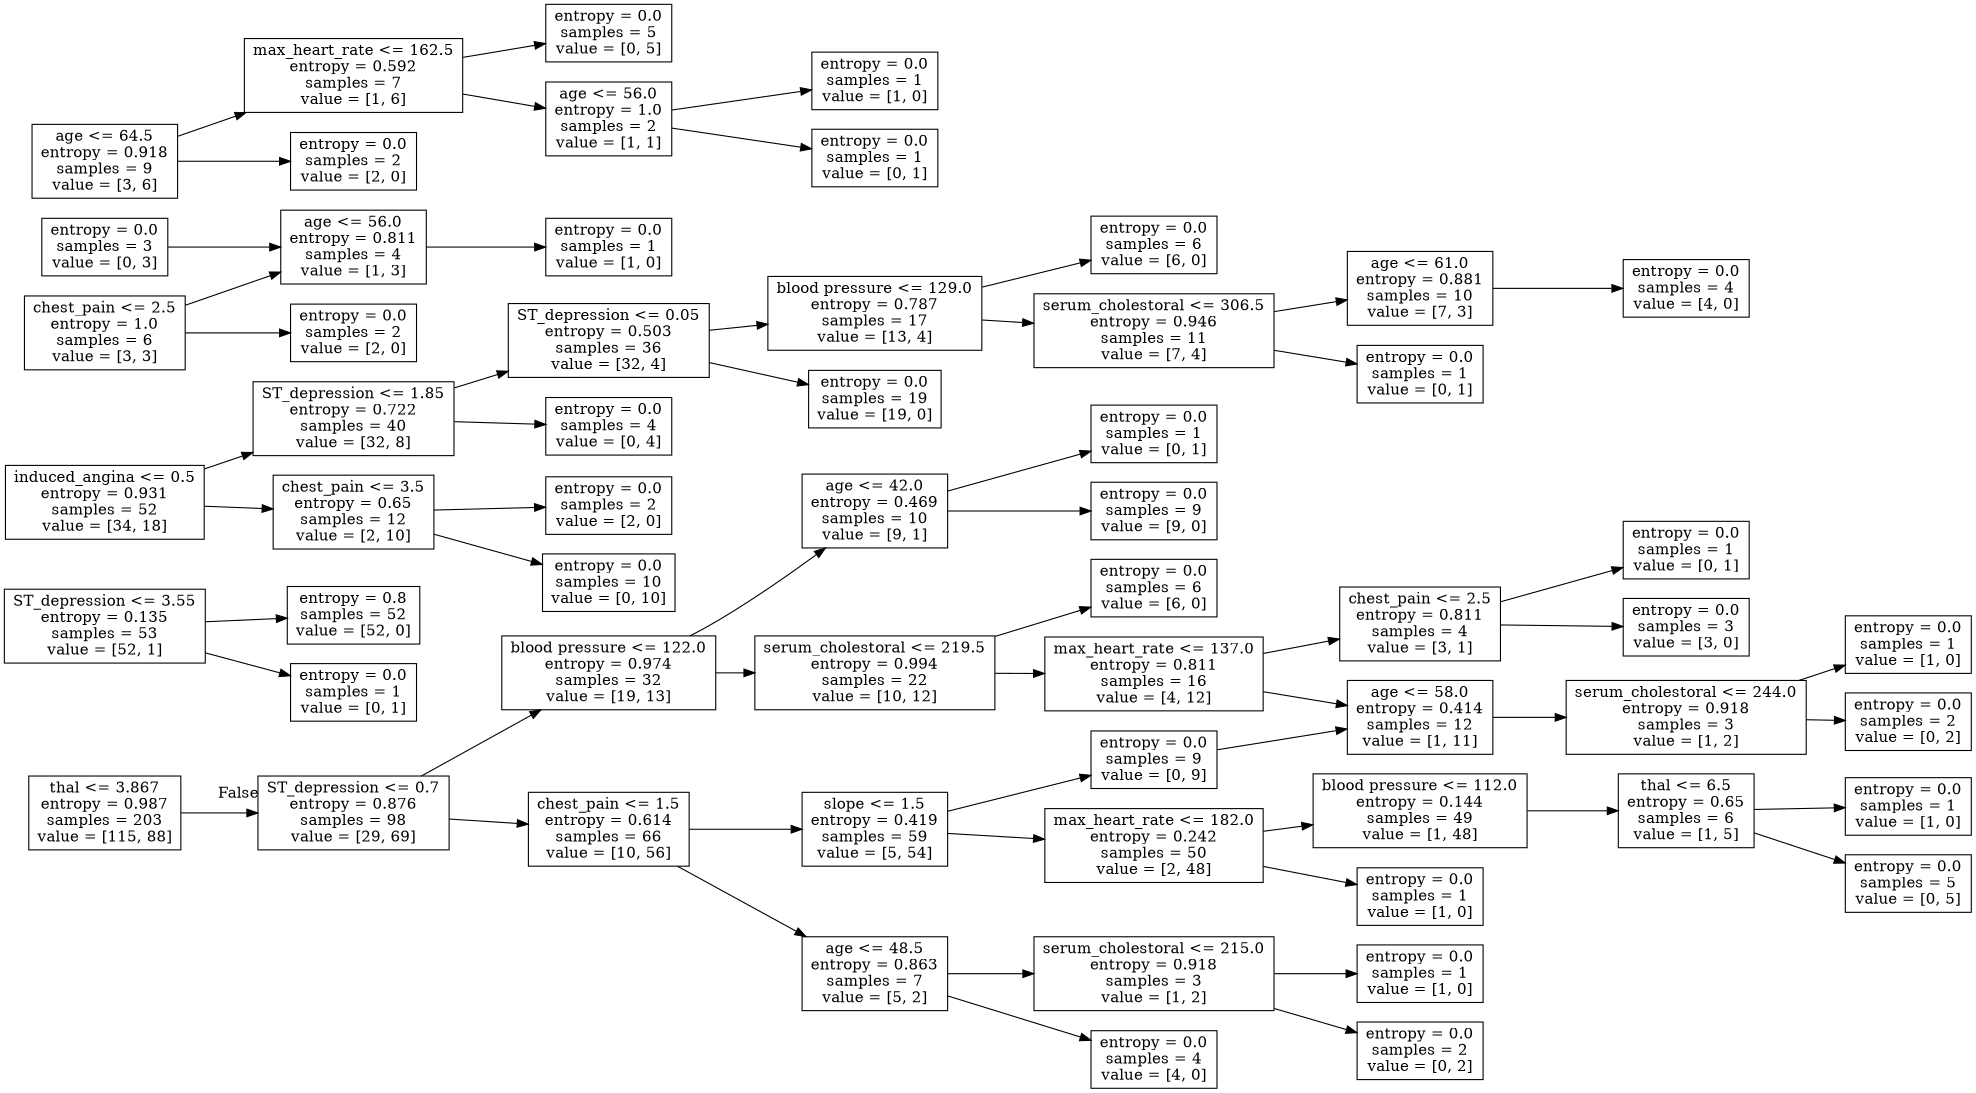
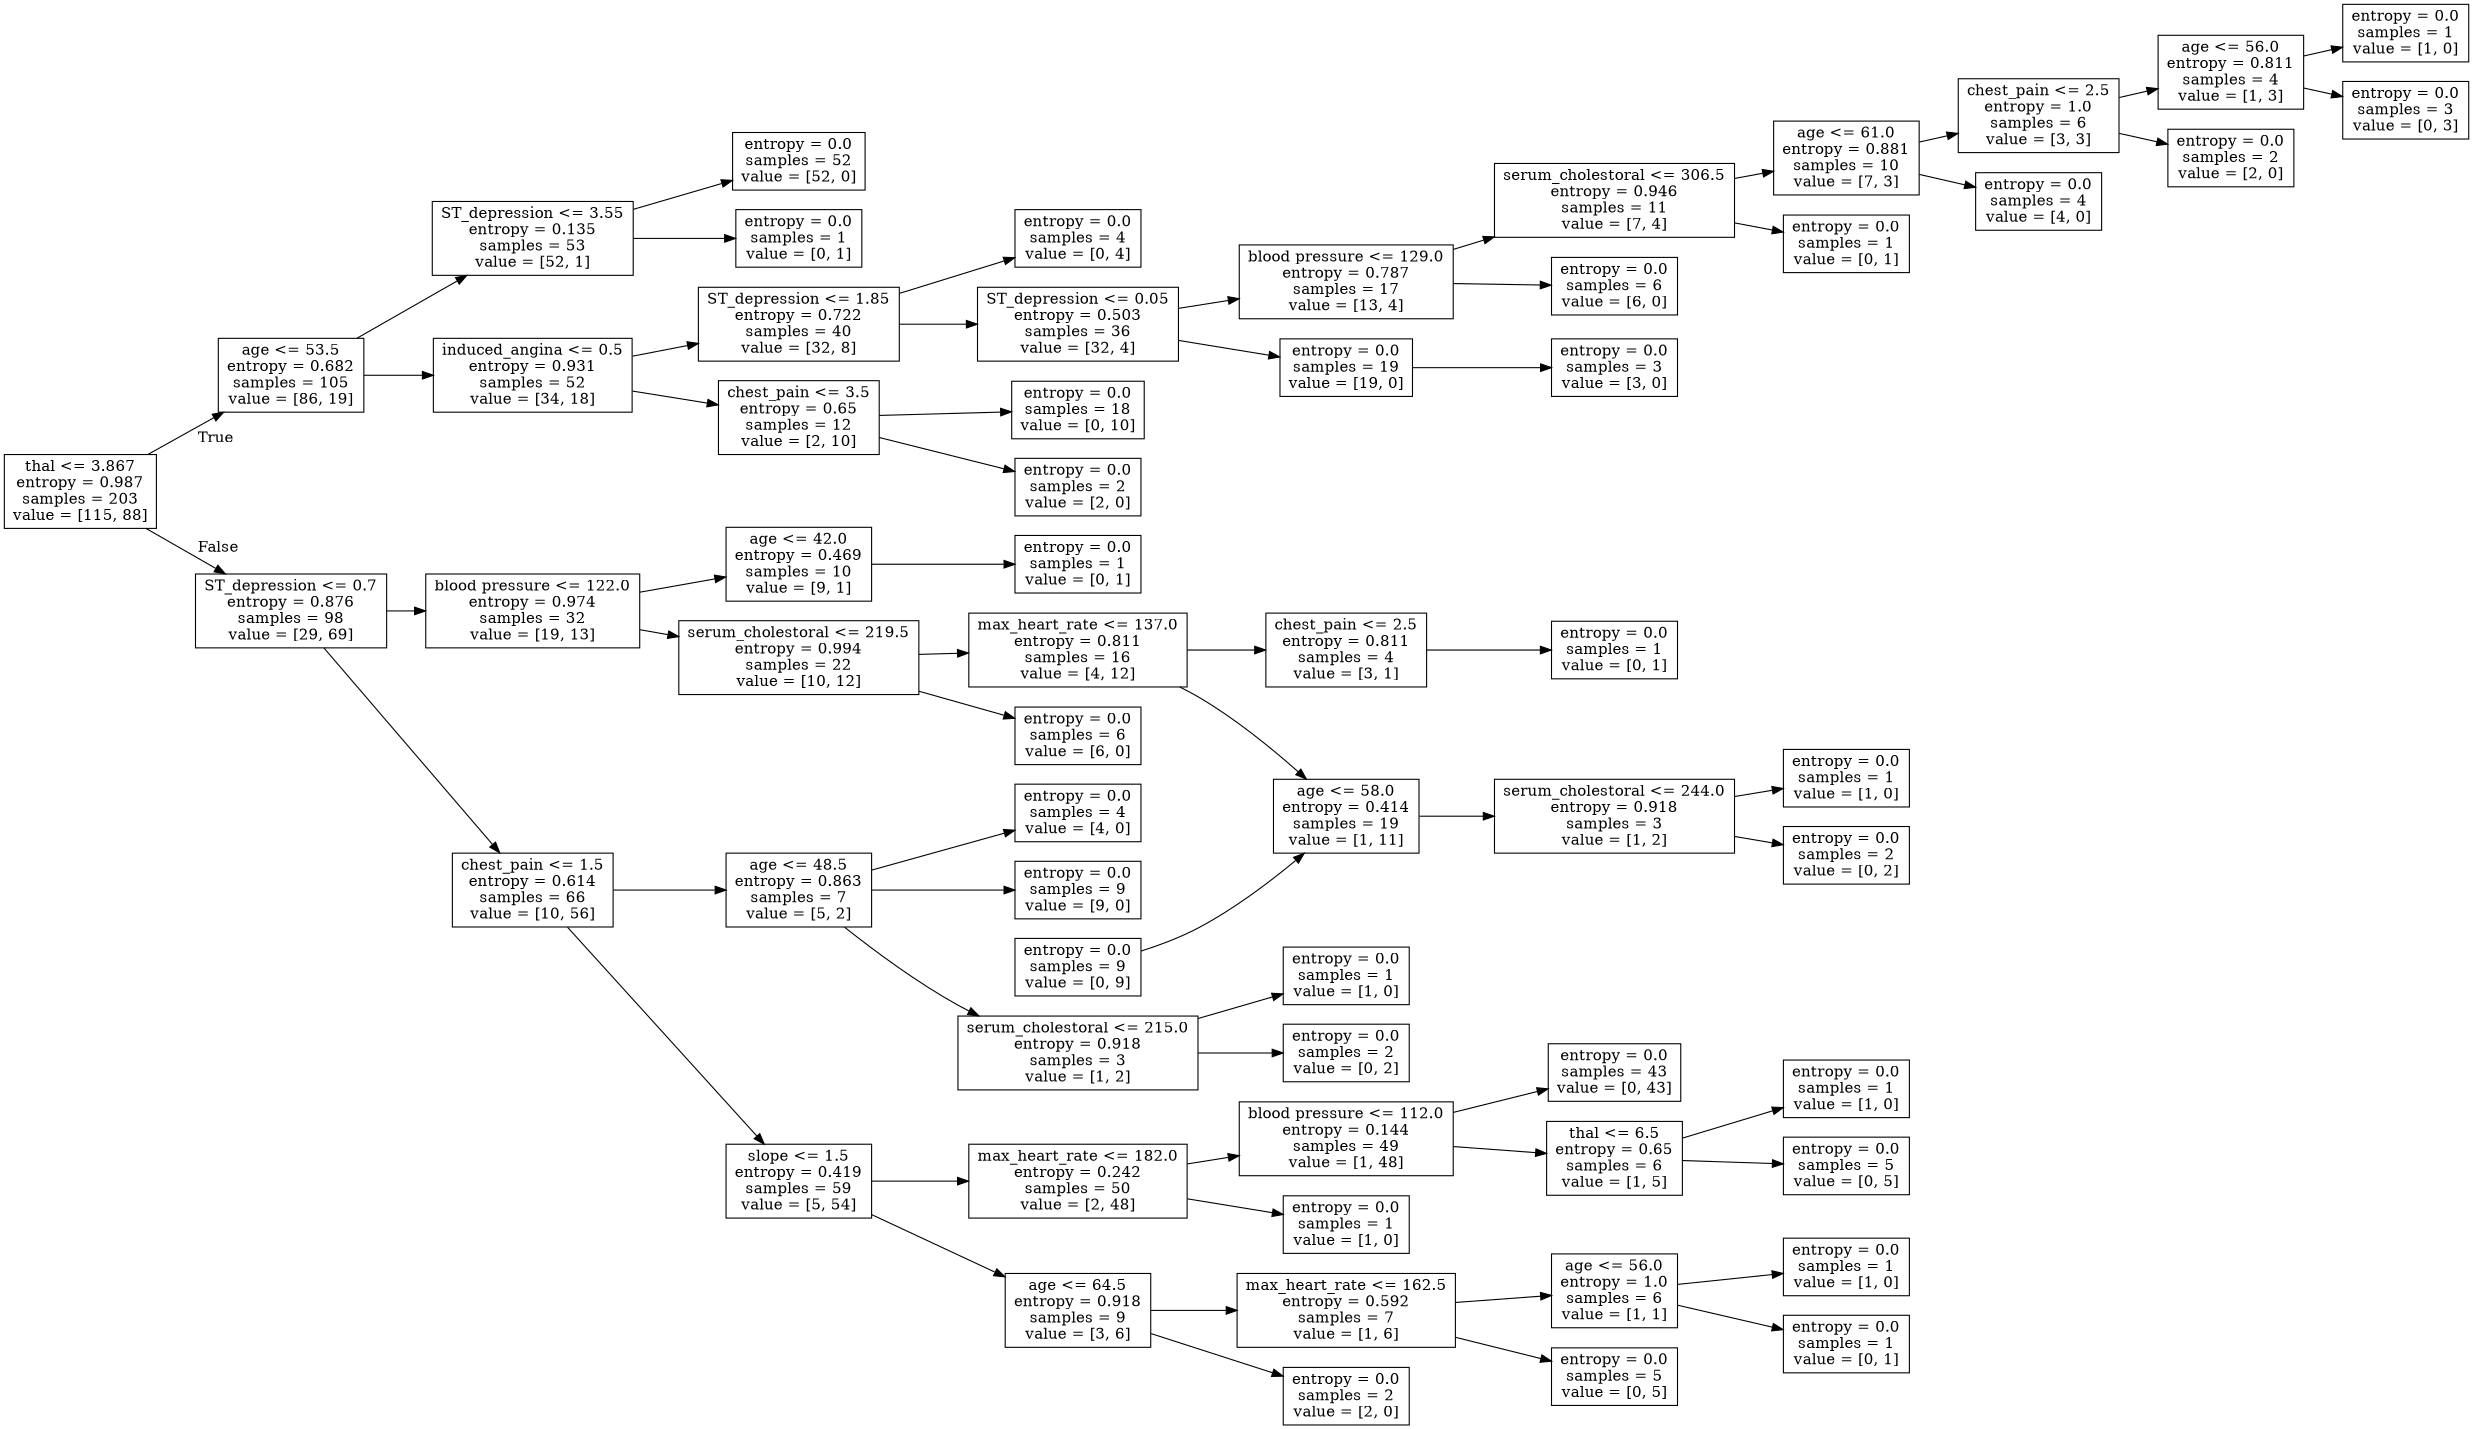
(609, 119) -> (1615, 1291)
none -> (1933, 139)
(219, 247) -> (2318, 91)
none -> (291, 375)
(1014, 511) -> (938, 890)
(609, 583) -> (1078, 410)
(354, 615) -> (799, 161)
(1556, 626) -> (1477, 368)
(1420, 717) -> (1346, 816)
(1014, 795) -> (933, 1243)
none -> (1615, 1073)
